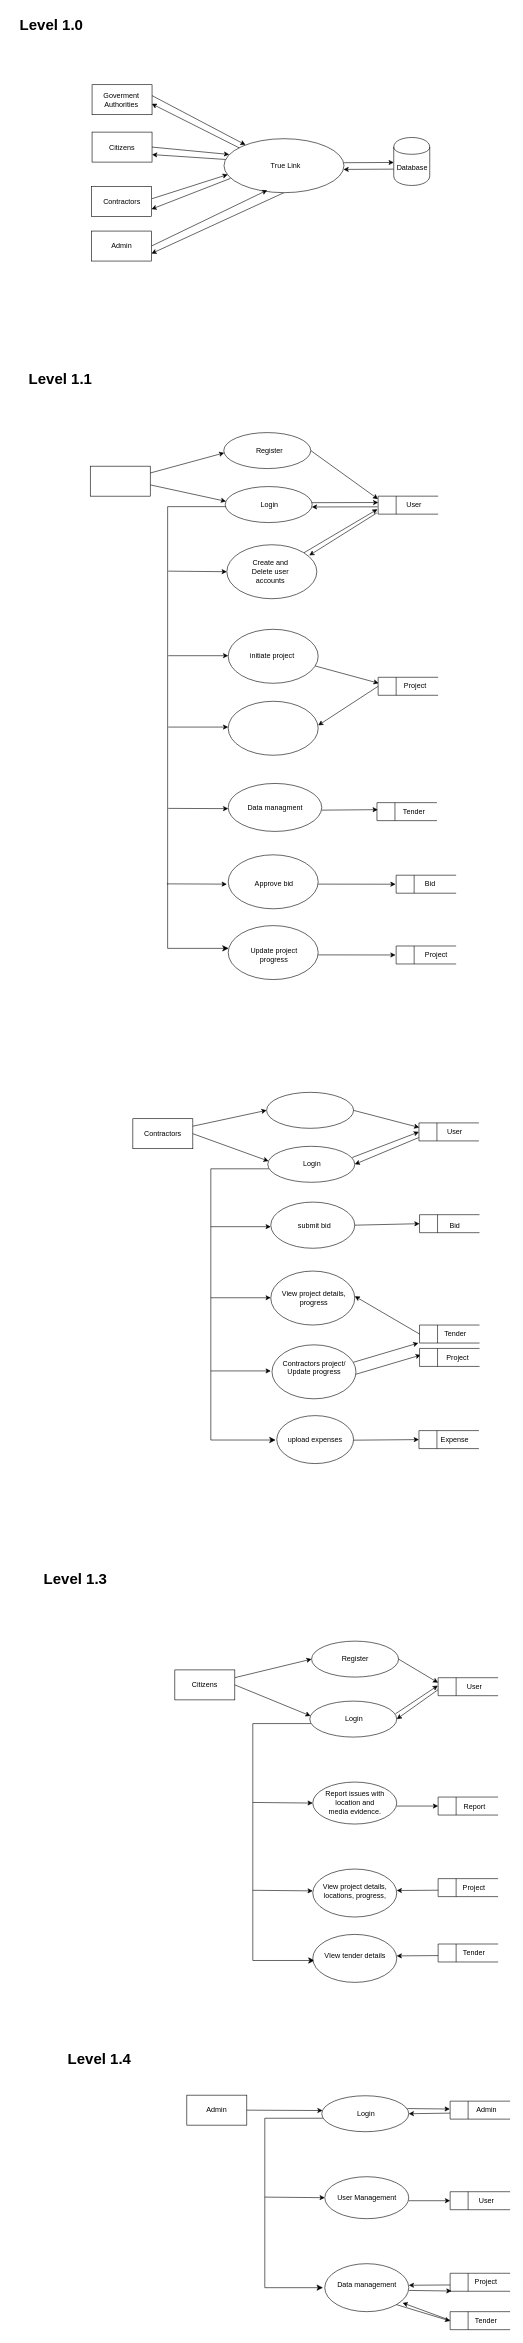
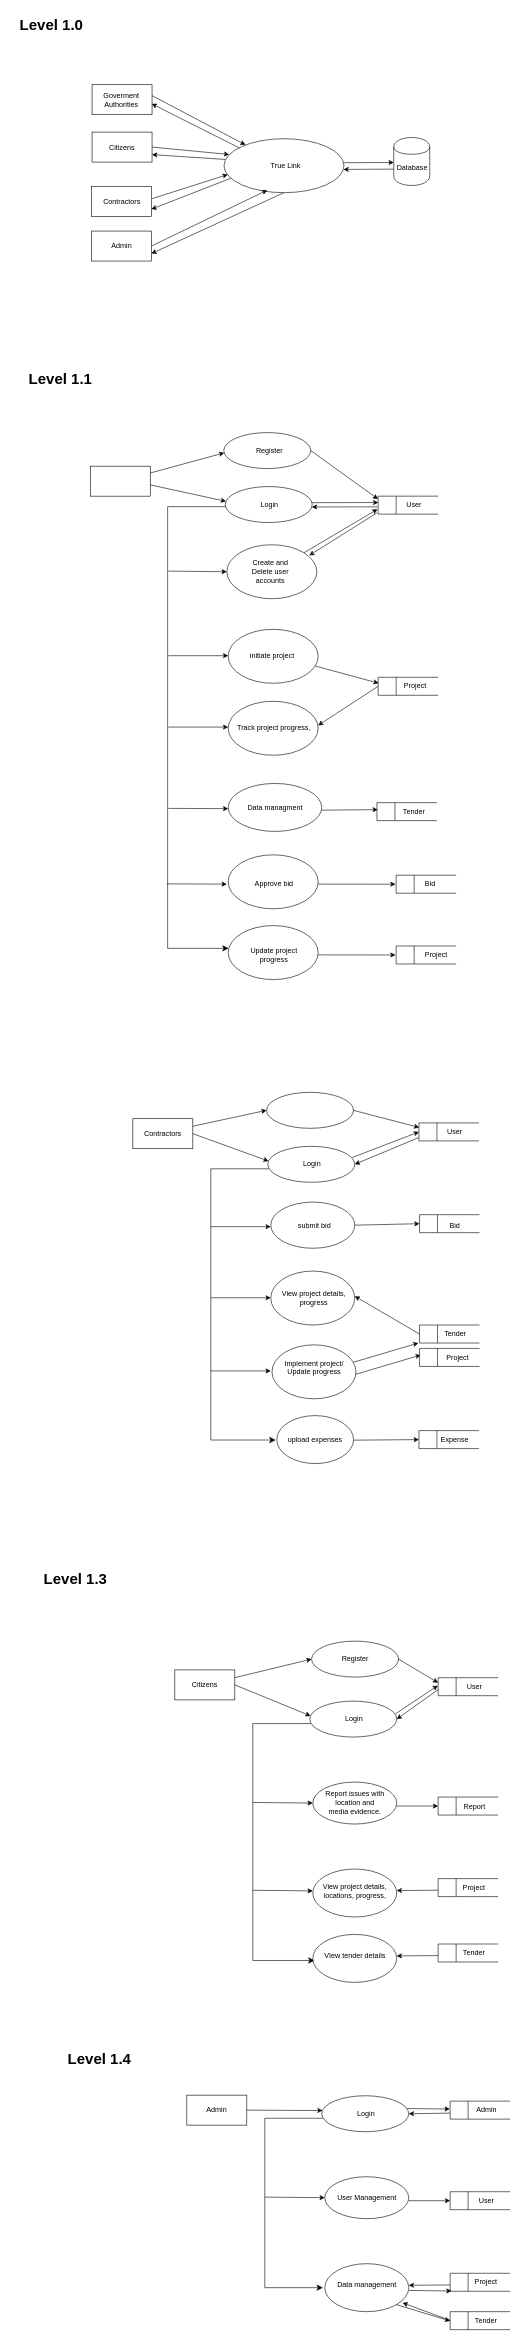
none -> (275, 728)
(314, 1372) -> (314, 1372)
